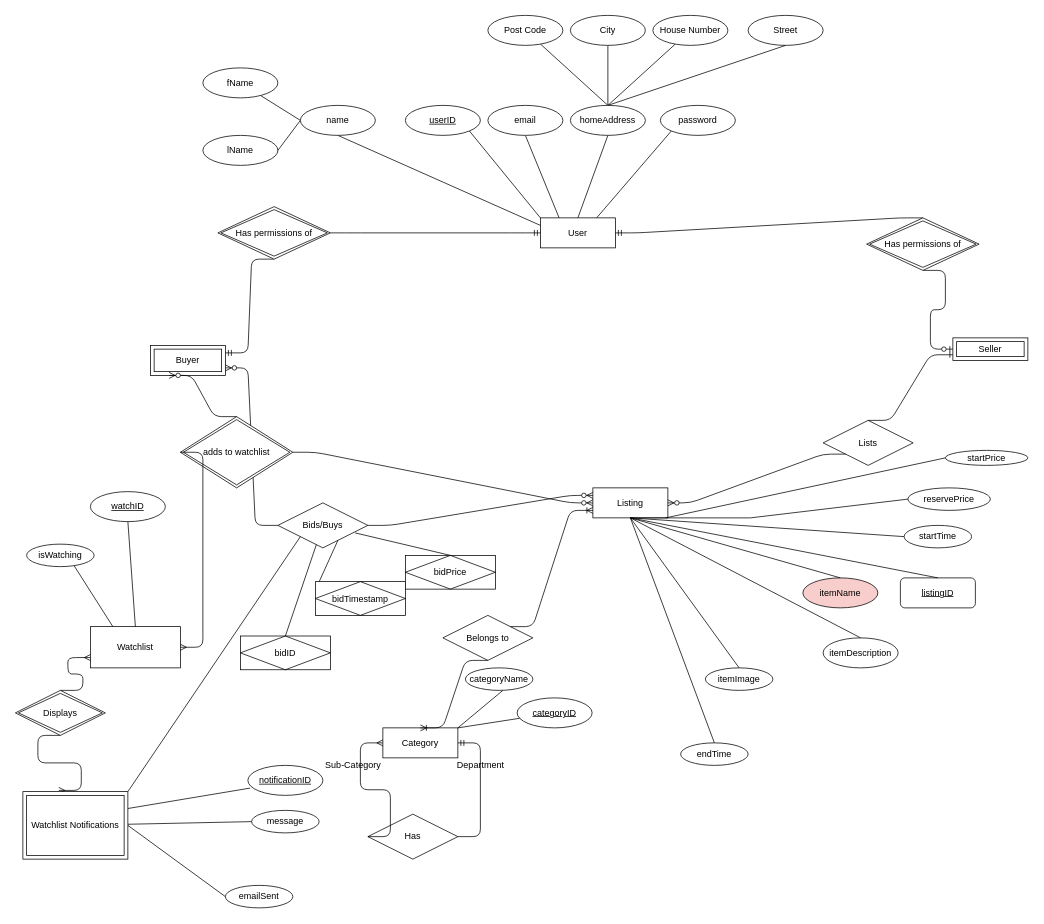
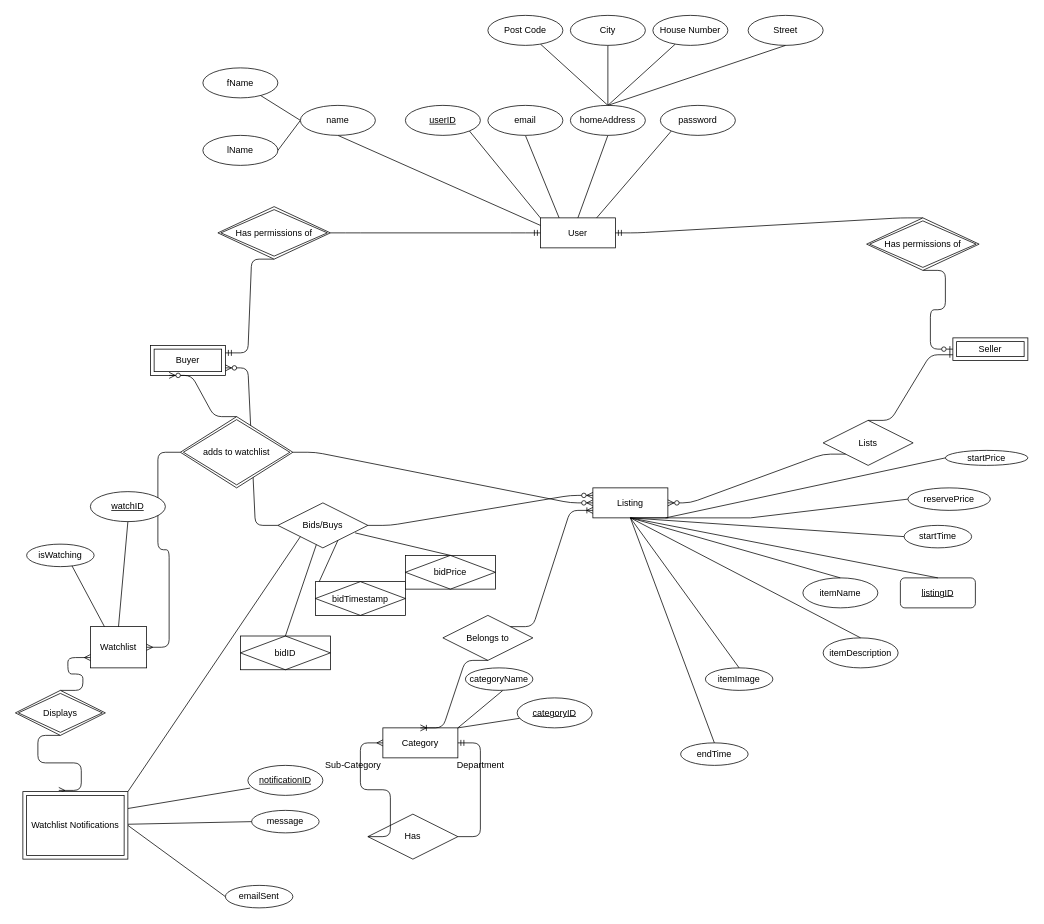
(840, 593) -> (840, 593)
(135, 647) -> (119, 647)
